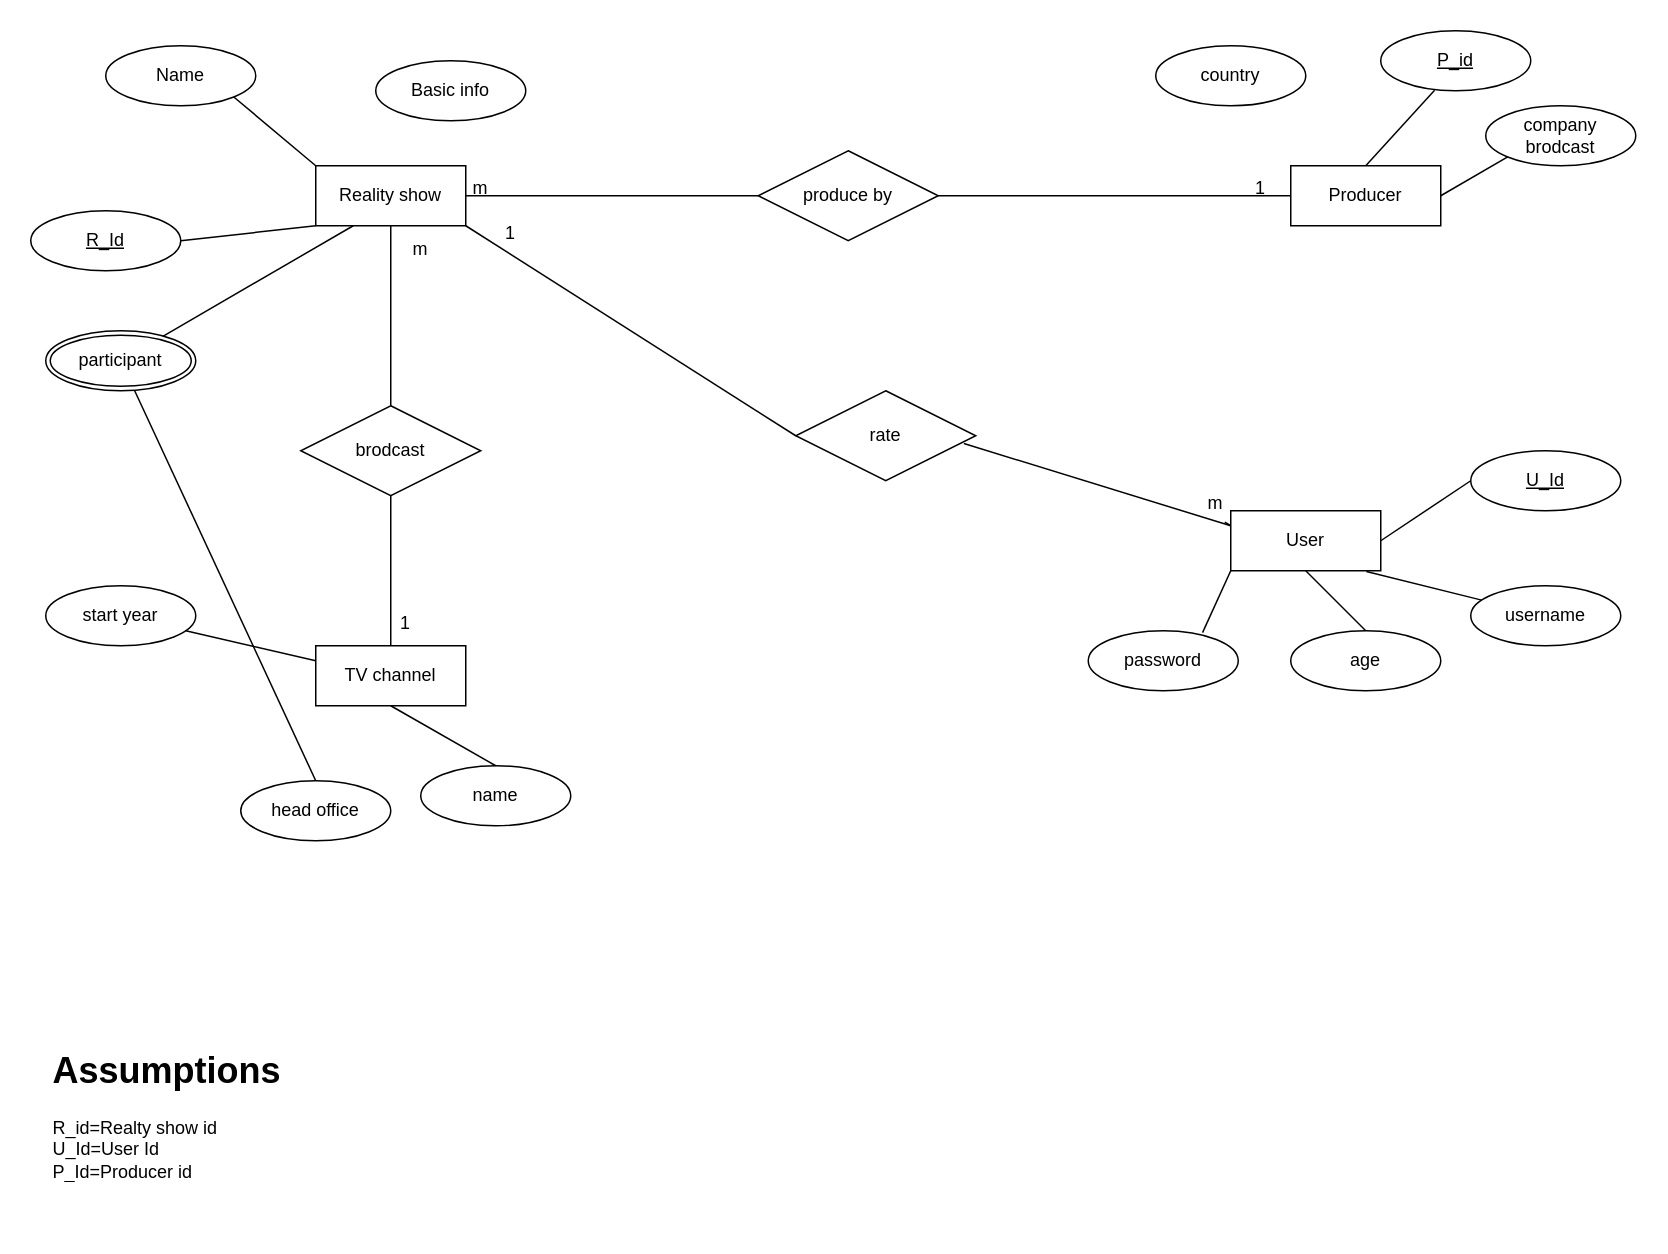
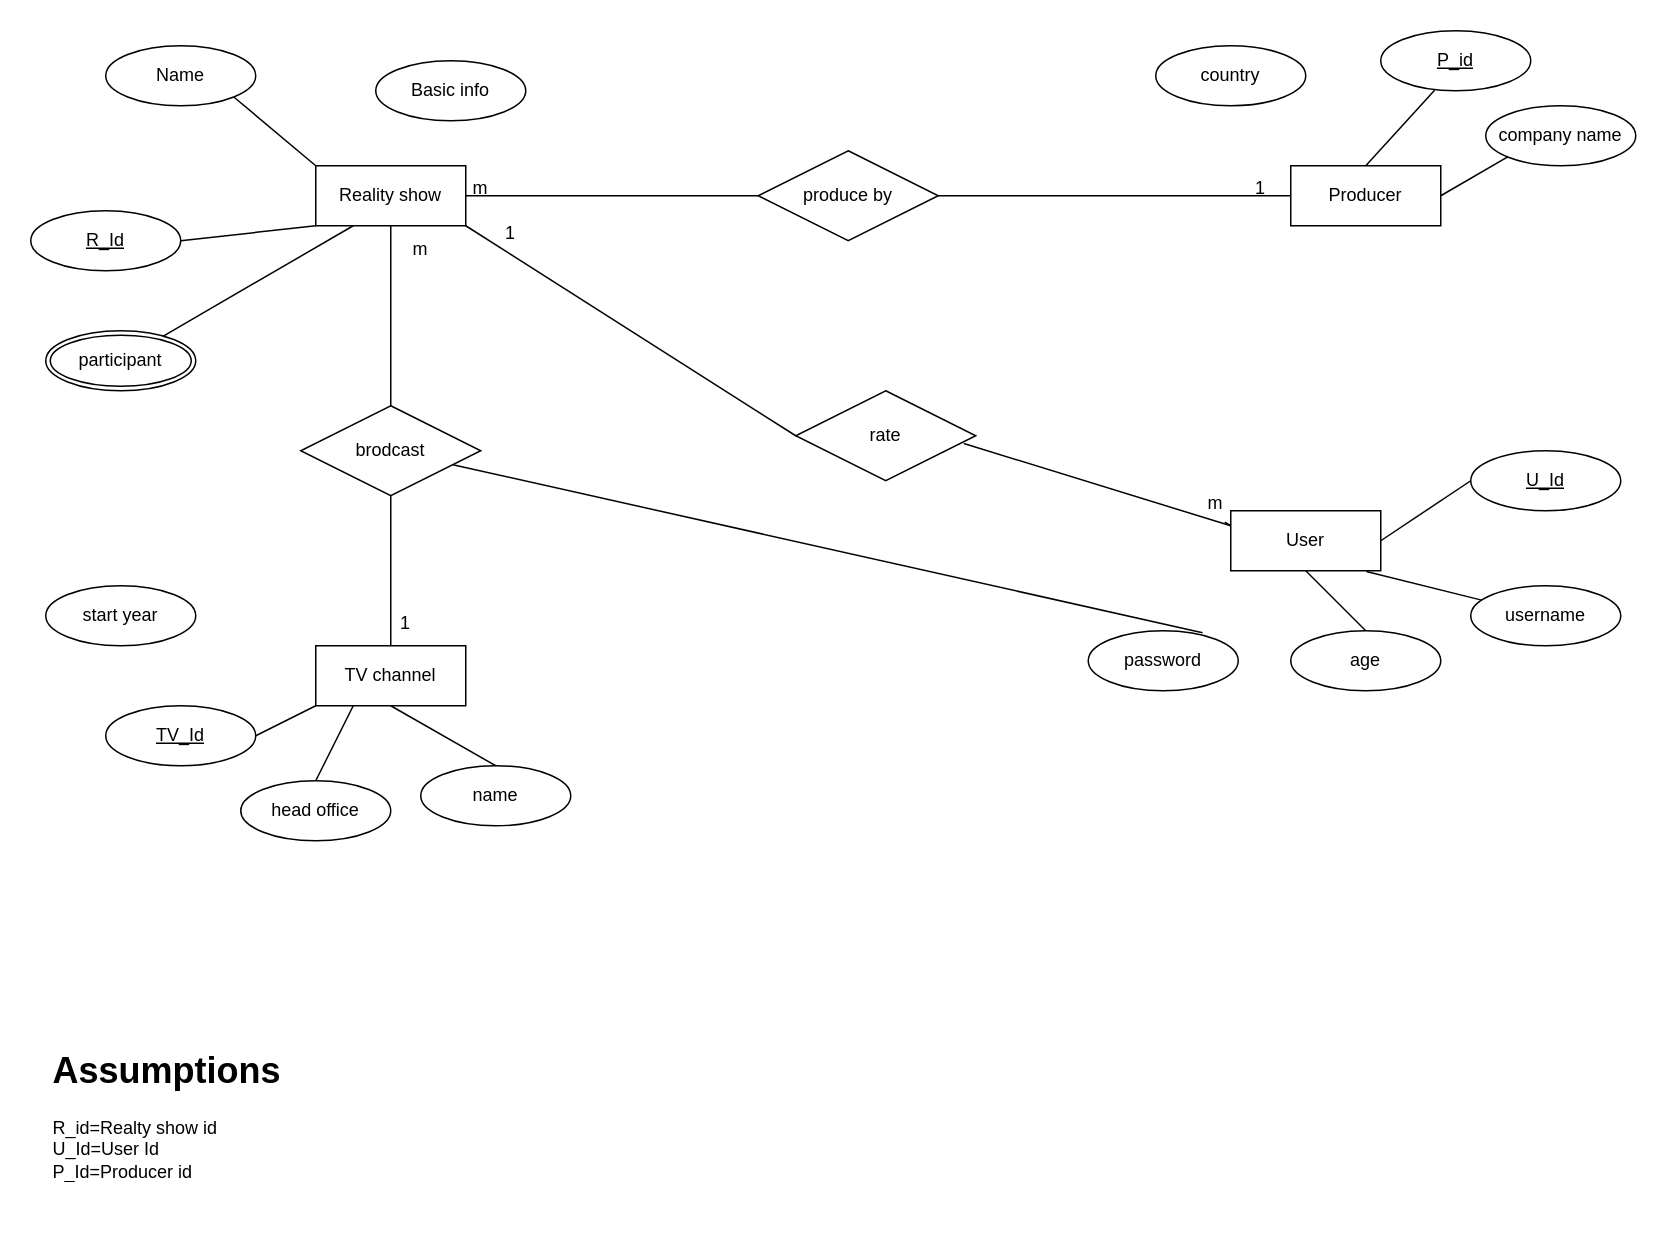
(1561, 136) -> (1561, 136)
(225, 585) -> (334, 744)
(1217, 602) -> (828, 549)
(250, 646) -> none
none -> (285, 721)
none -> (181, 736)
